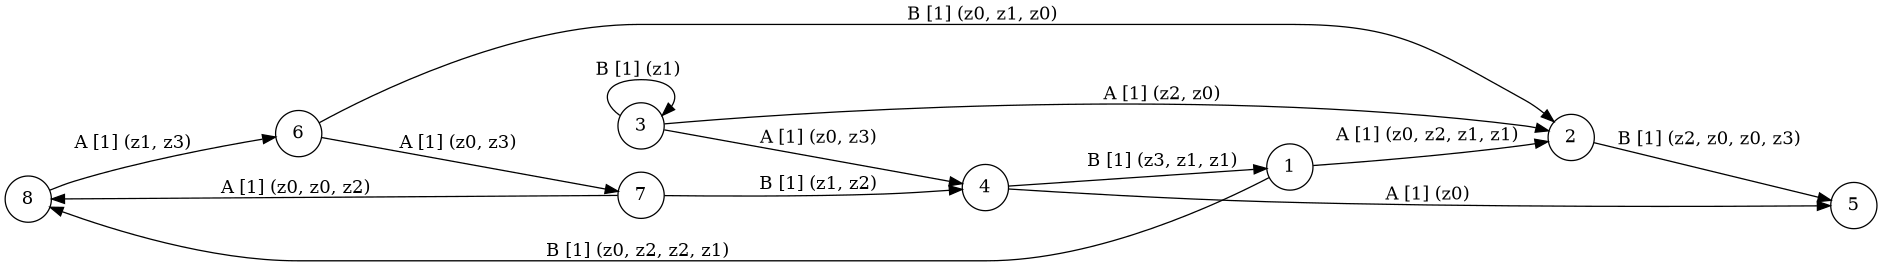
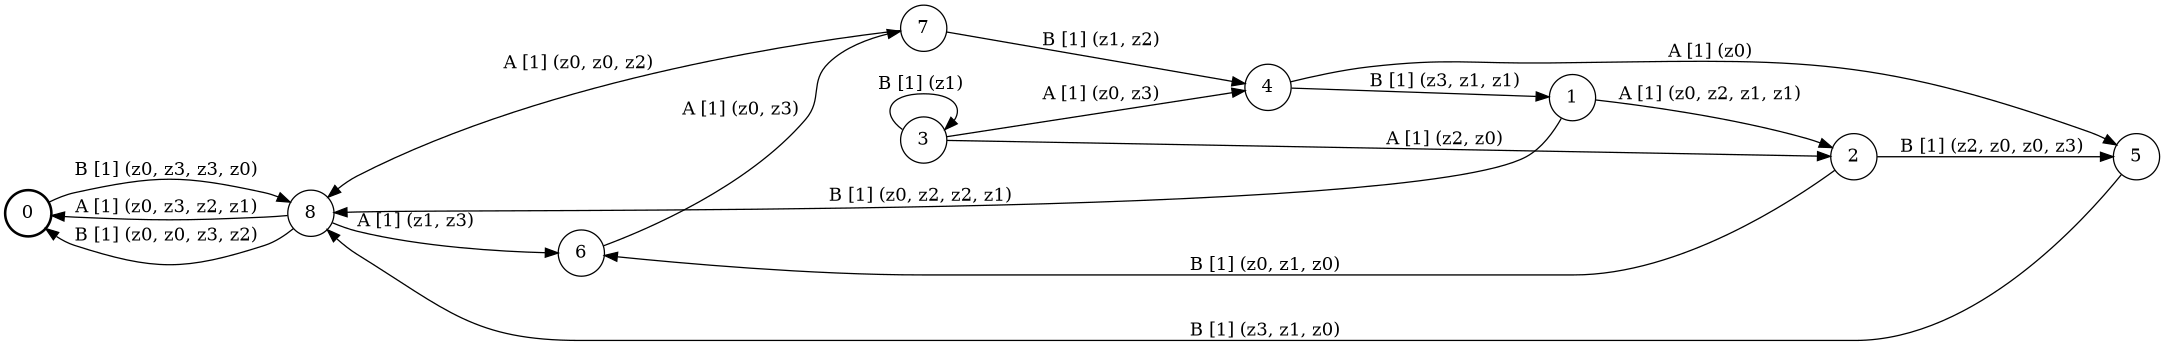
(933, 24) -> (1238, 275)
none -> (28, 213)
none -> (1244, 340)
